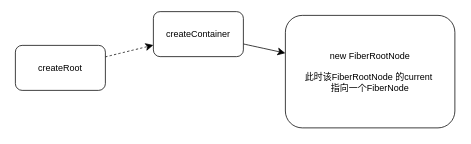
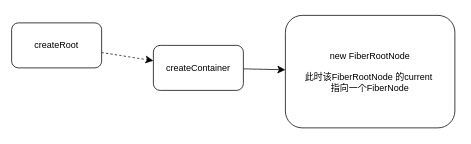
(198, 34) -> (198, 68)
(60, 68) -> (57, 45)
